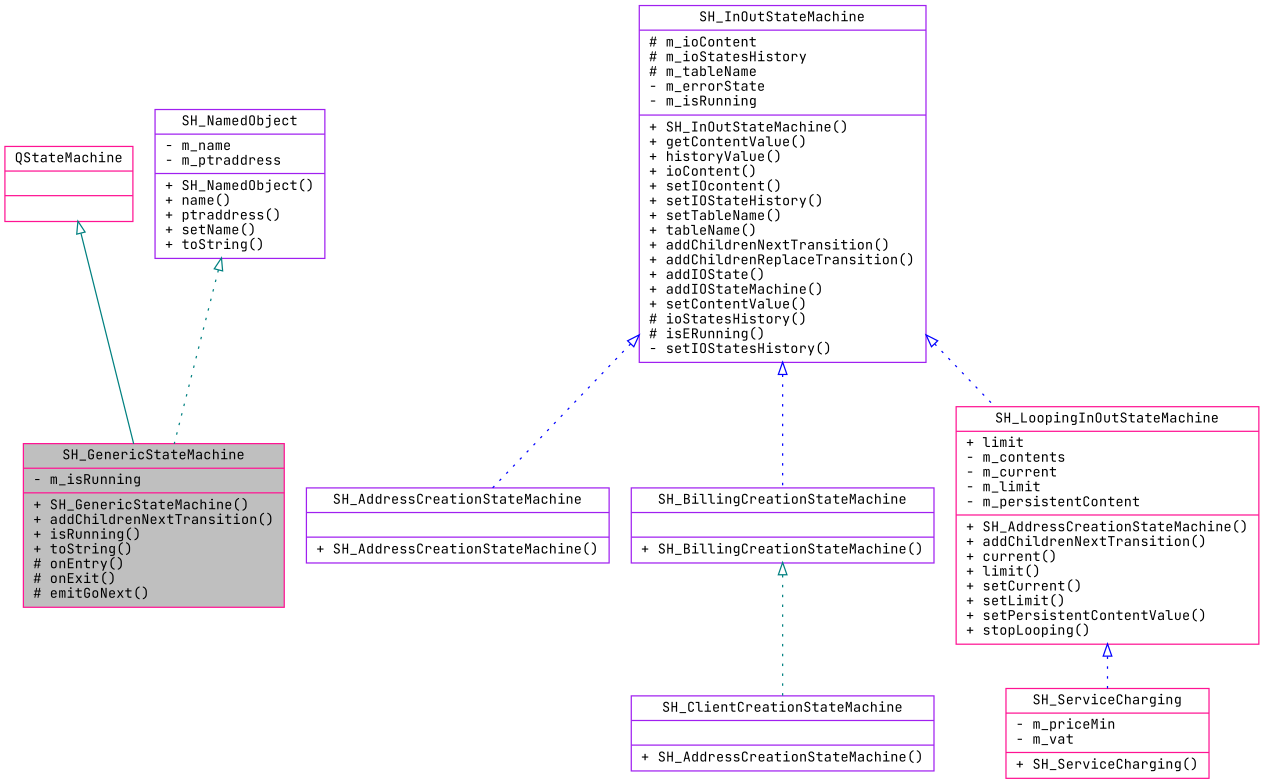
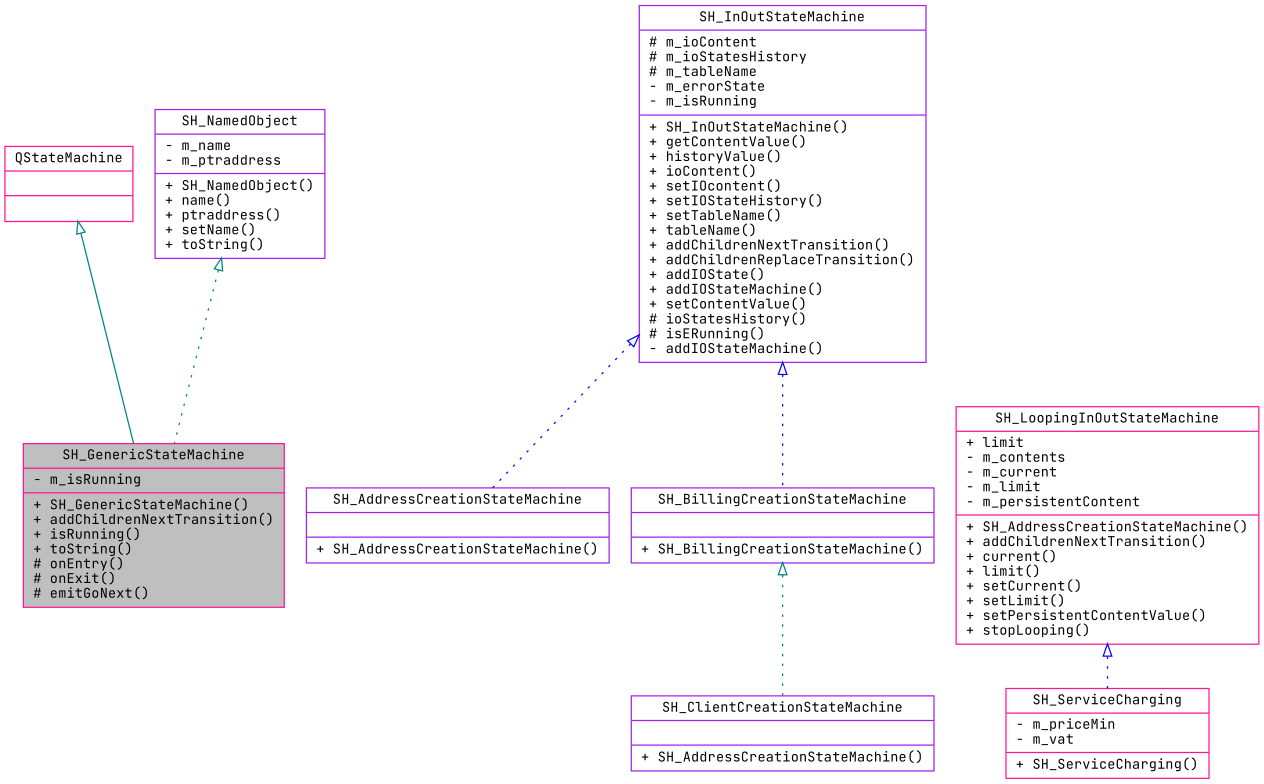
(741, 349) -> (736, 349)
(965, 375) -> none
